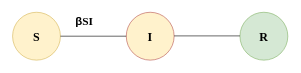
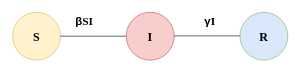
none -> (210, 21)
(150, 36) -> (150, 36)
(264, 36) -> (264, 36)
